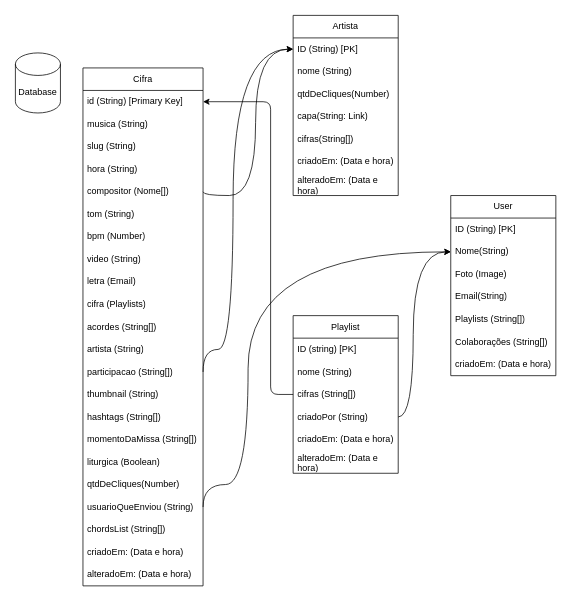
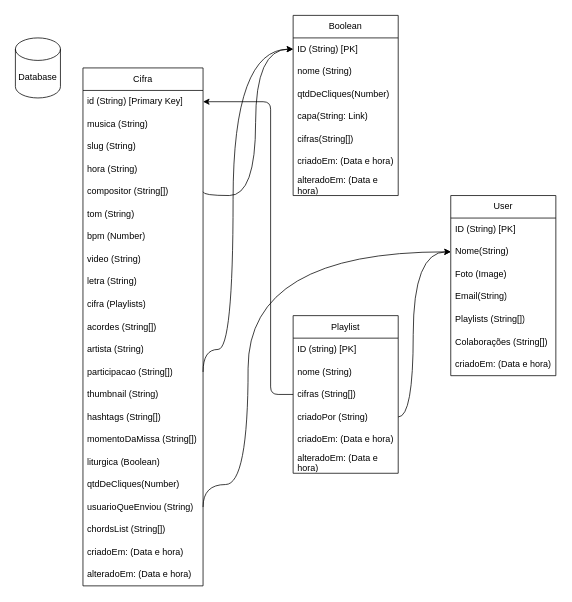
(345, 27) -> (345, 27)
(38, 83) -> (38, 68)
(133, 192) -> (137, 192)
(115, 282) -> (119, 282)
